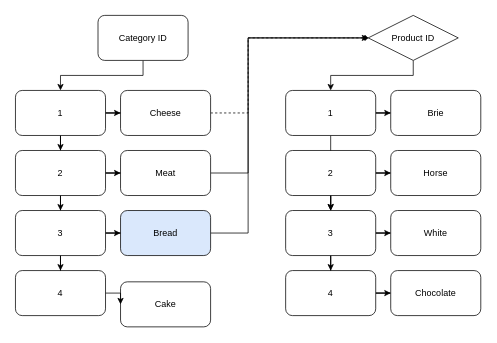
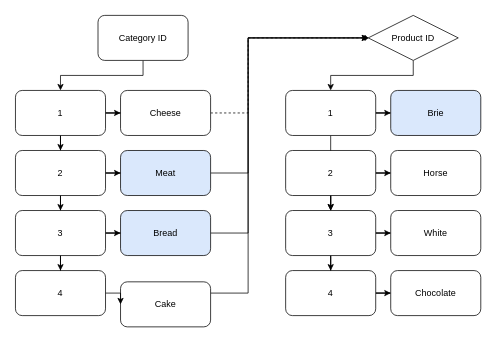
(435, 113) -> (435, 113)
(165, 173) -> (165, 173)
none -> (248, 282)
